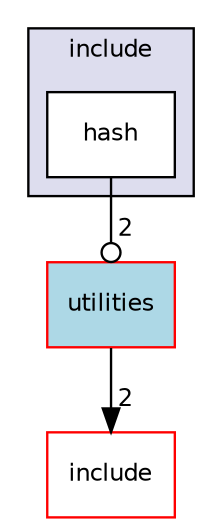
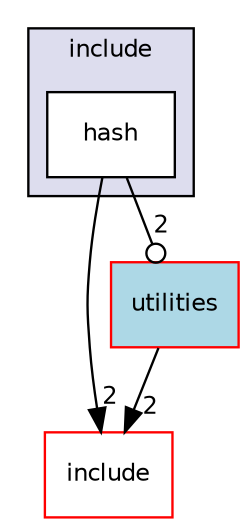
none -> (88, 293)
